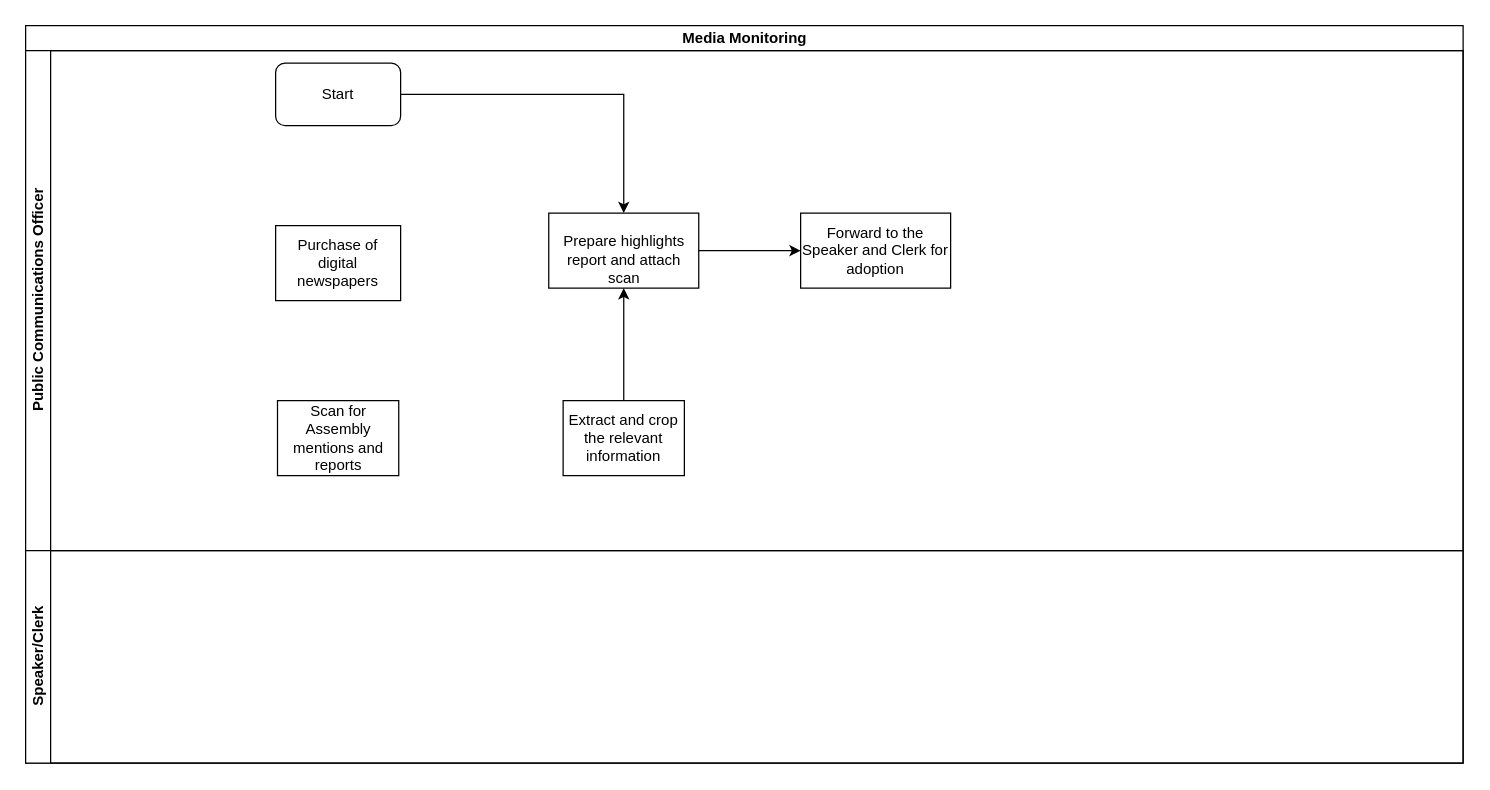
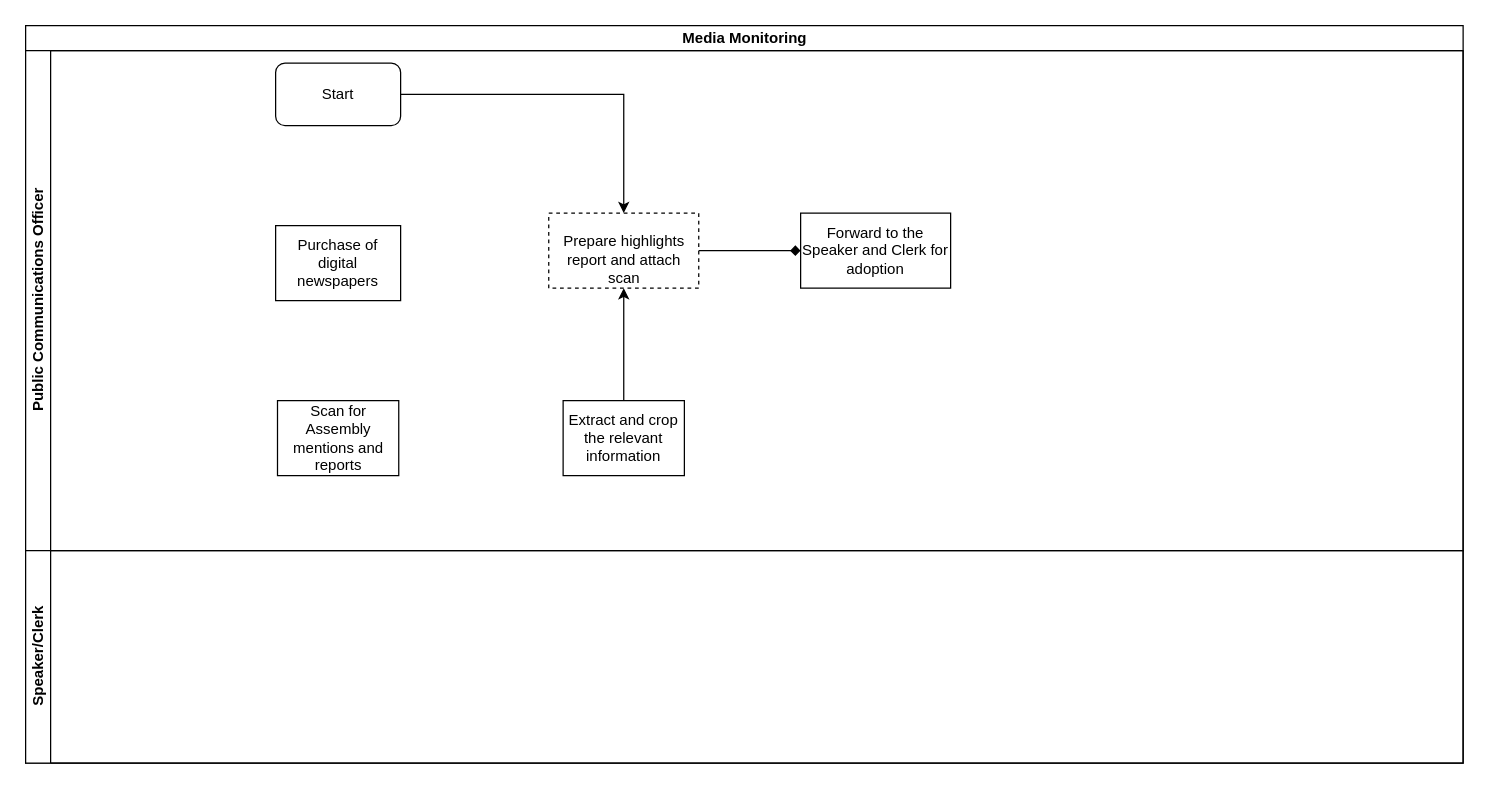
(624, 251) -> (624, 251)
(791, 251) -> (790, 251)
